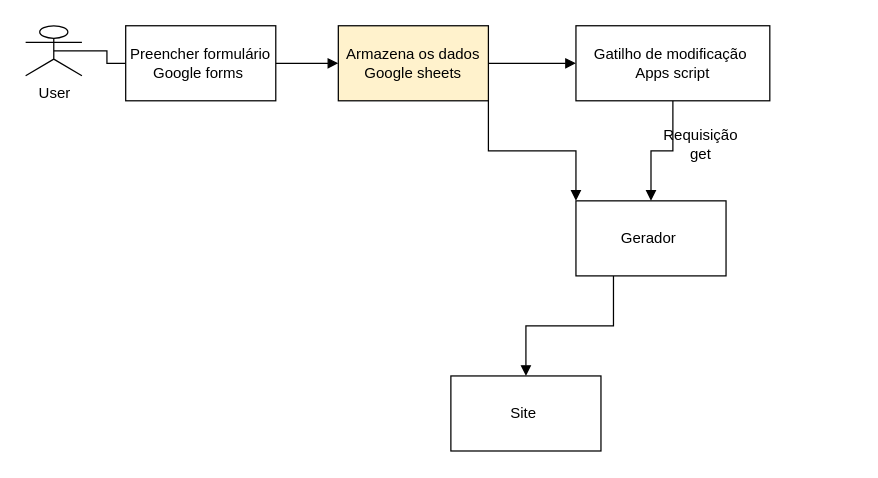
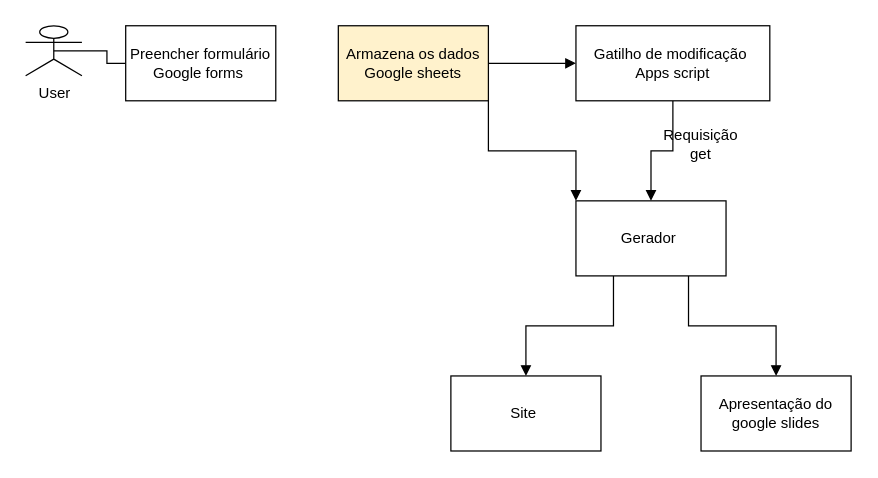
(302, 63) -> none
none -> (726, 326)
none -> (776, 413)
